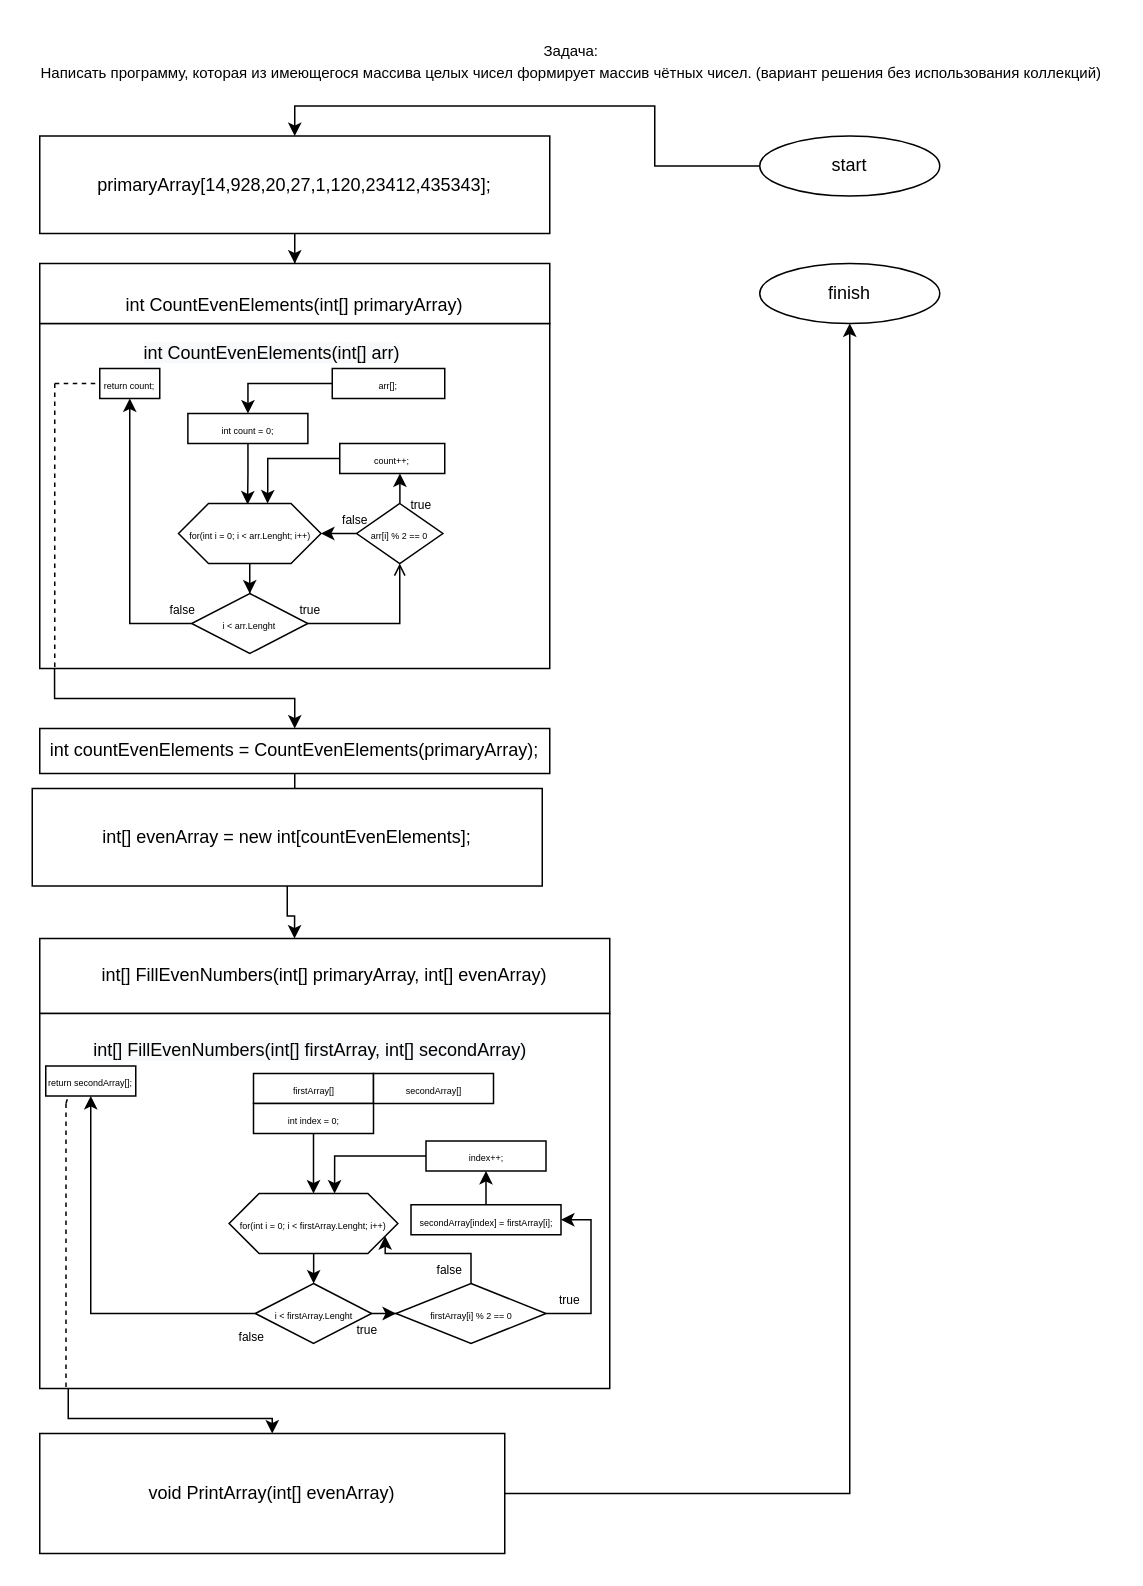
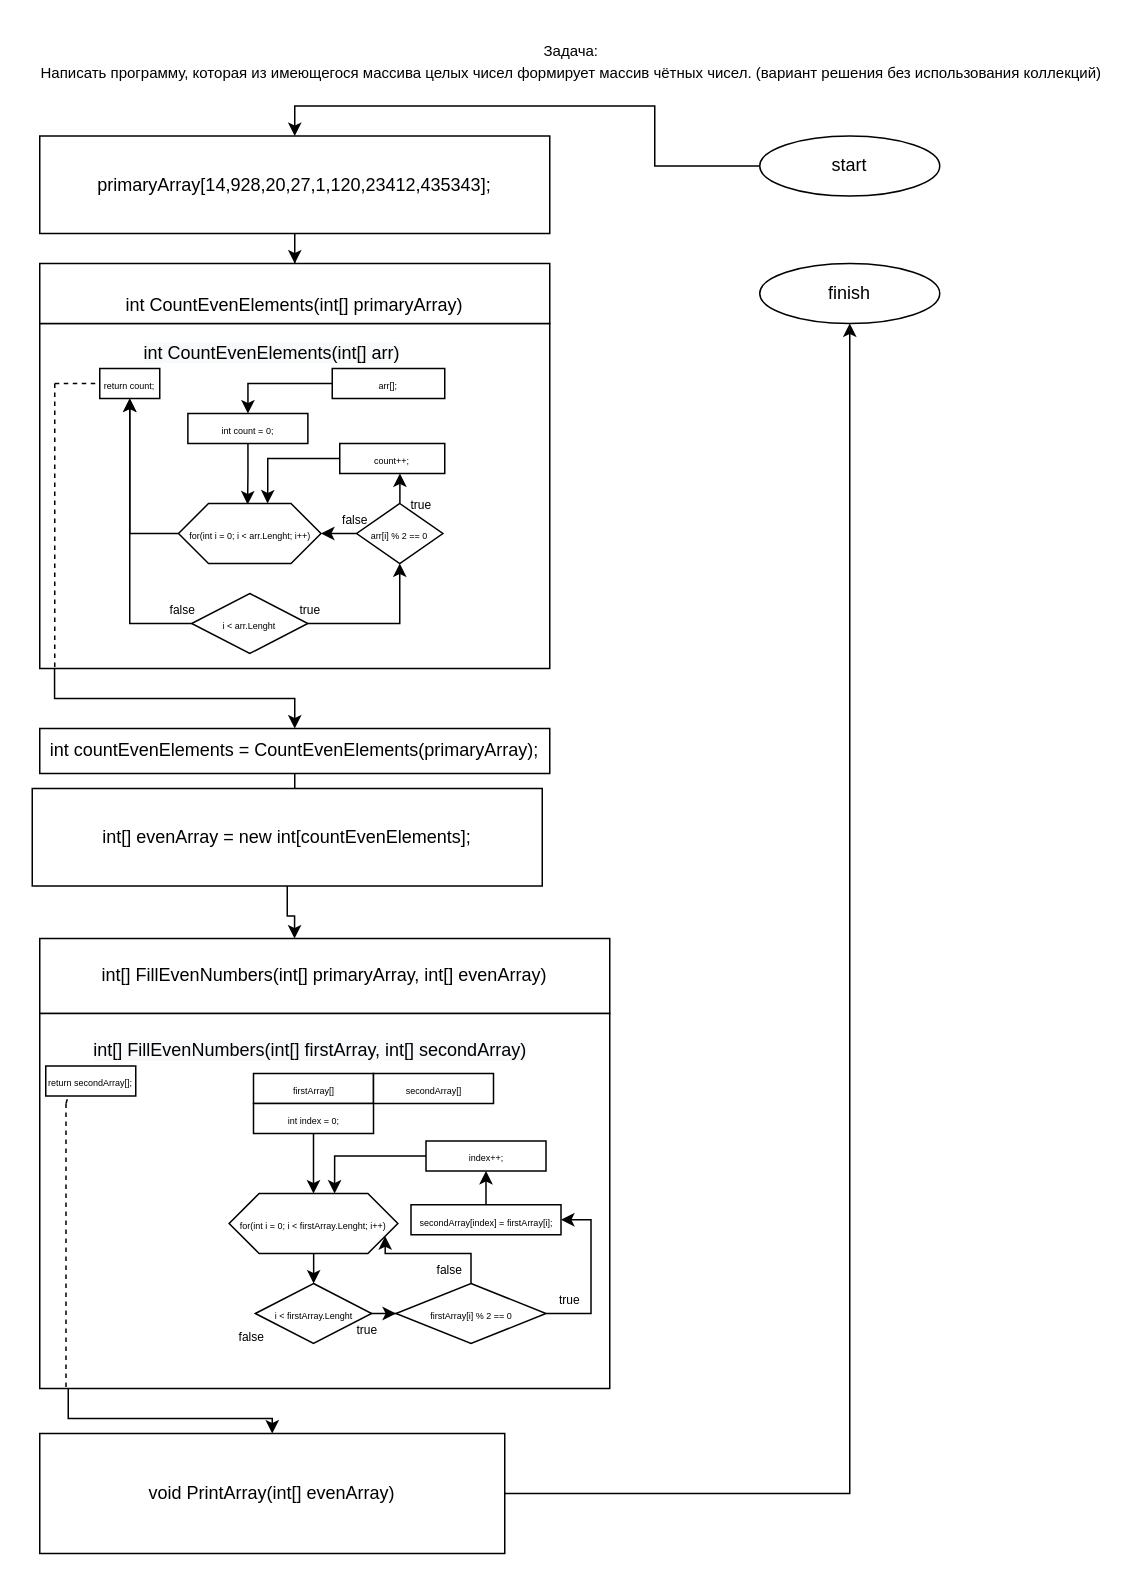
(400, 572) -> (400, 575)
(250, 583) -> (155, 533)
(91, 1292) -> none
